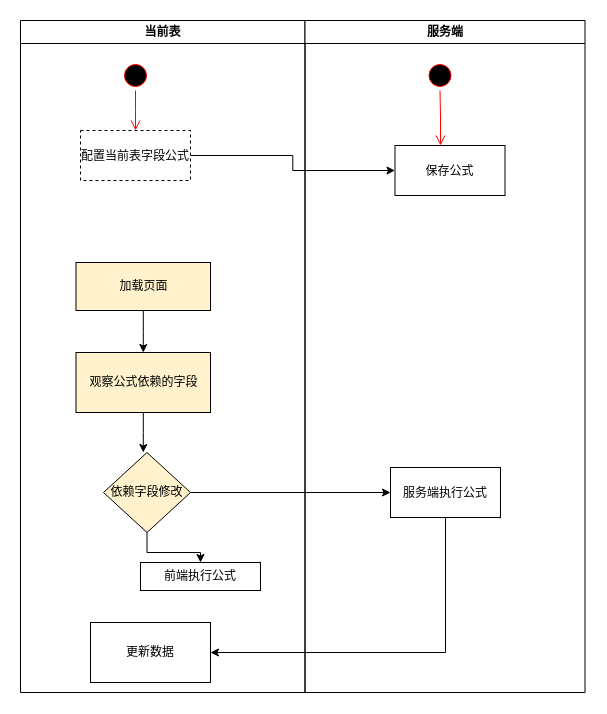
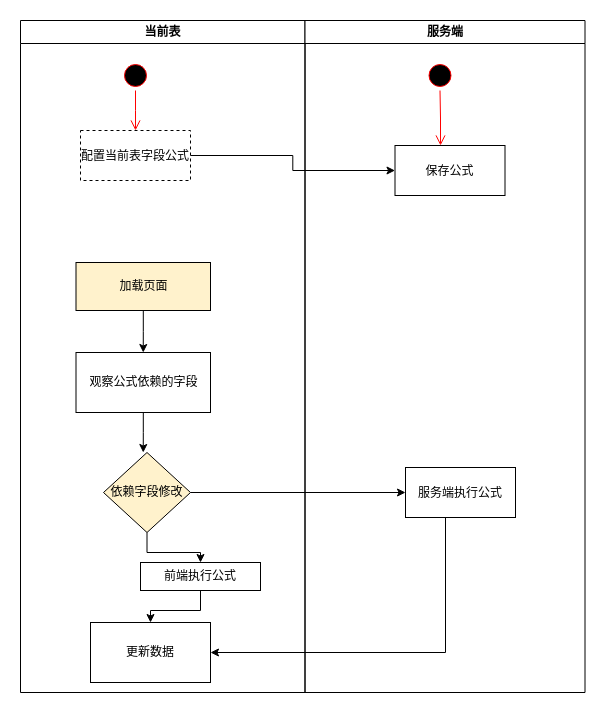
(143, 383) -> (143, 383)
(446, 493) -> (461, 493)
none -> (184, 611)
